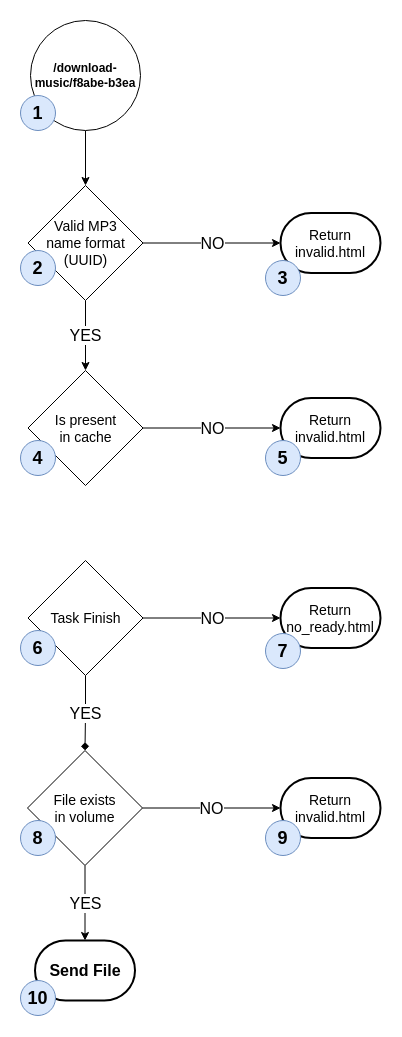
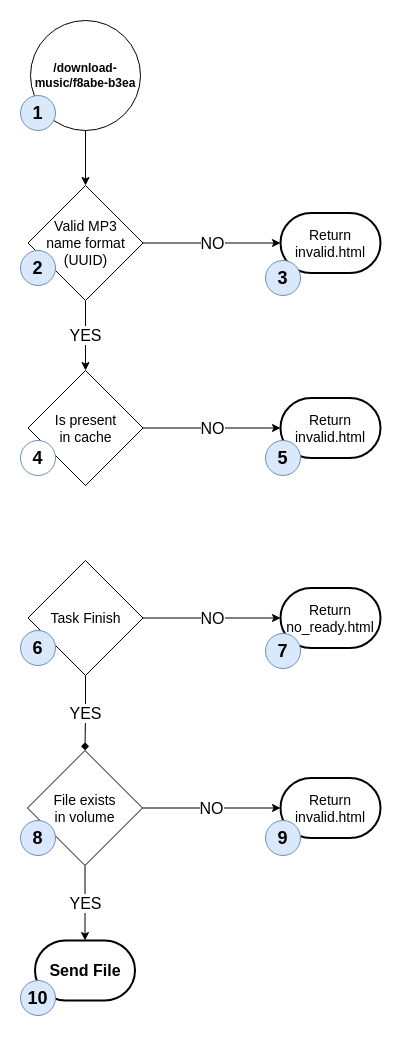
(38, 458) -> (38, 458)
